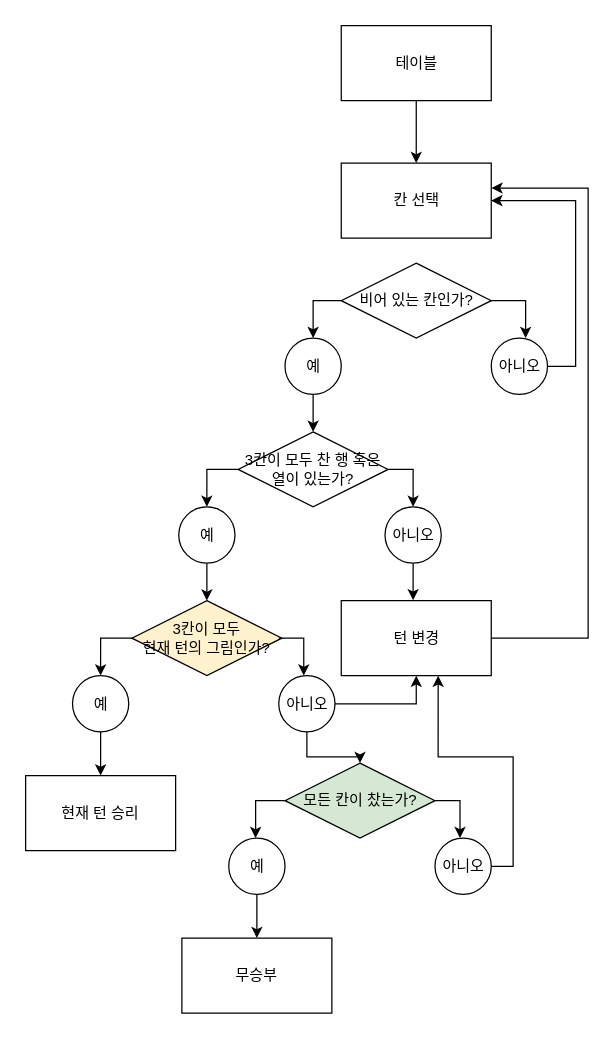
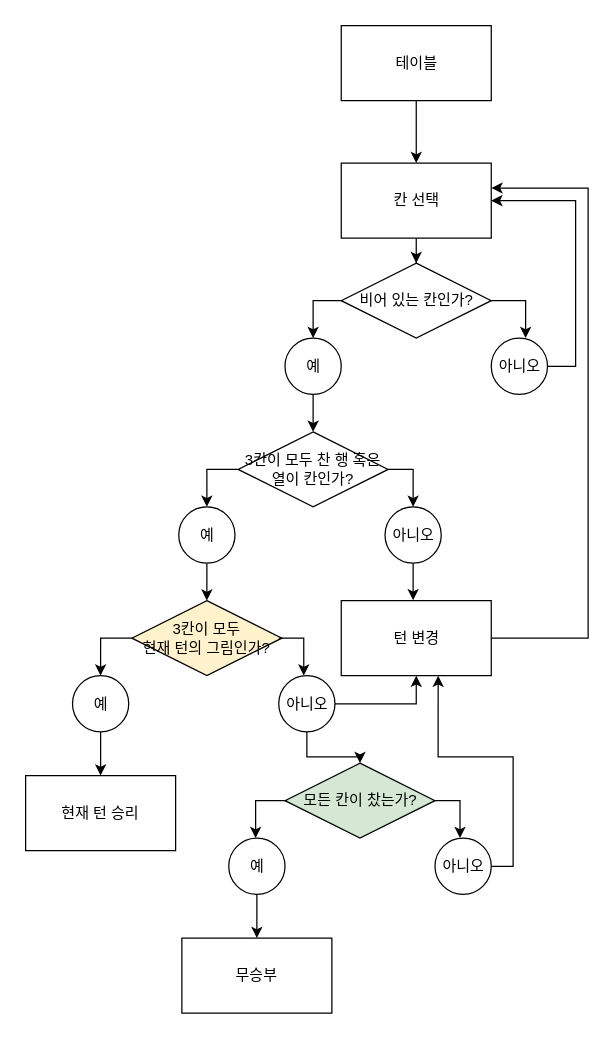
none -> (416, 255)
(313, 469) -> (313, 469)
